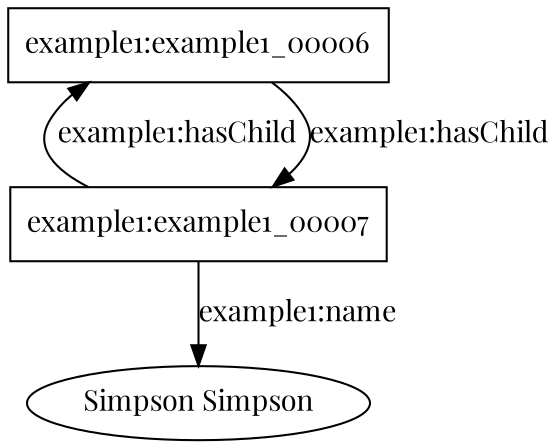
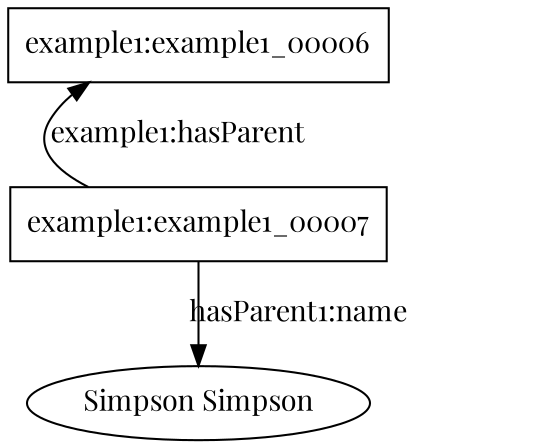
(308, 125) -> none
(178, 135) -> (178, 135)
(298, 314) -> (298, 314)
